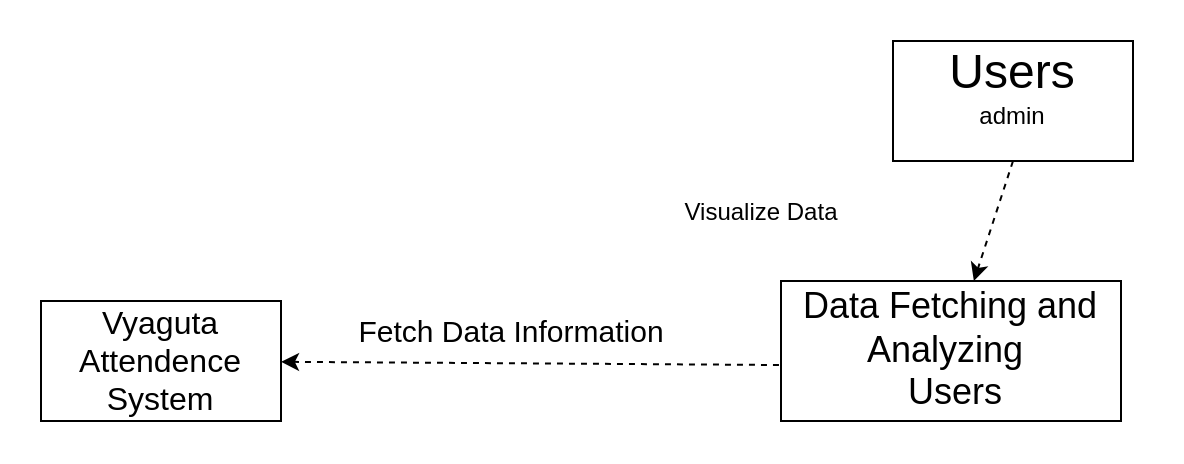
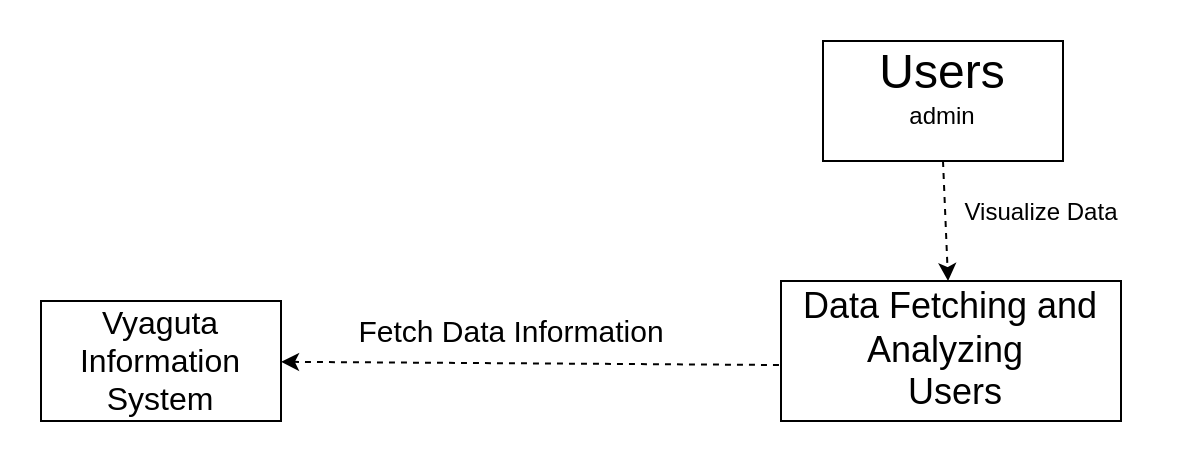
(1013, 101) -> (943, 101)
(761, 227) -> (1041, 227)
(161, 361) -> (161, 361)
